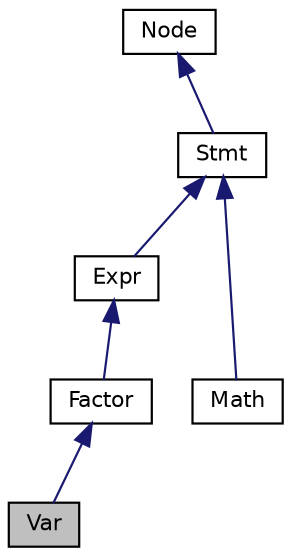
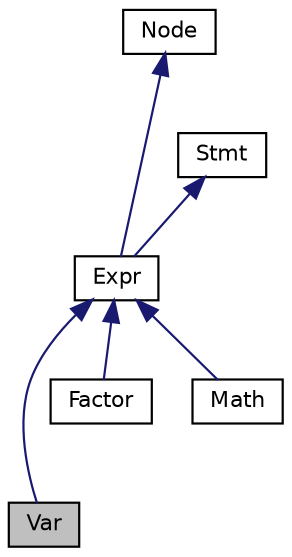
(200, 104) -> (141, 166)
(231, 289) -> (185, 348)
(68, 473) -> (25, 402)
